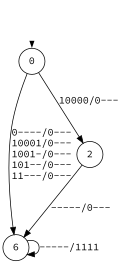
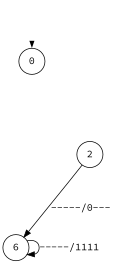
(59, 105) -> none
(9, 149) -> none
